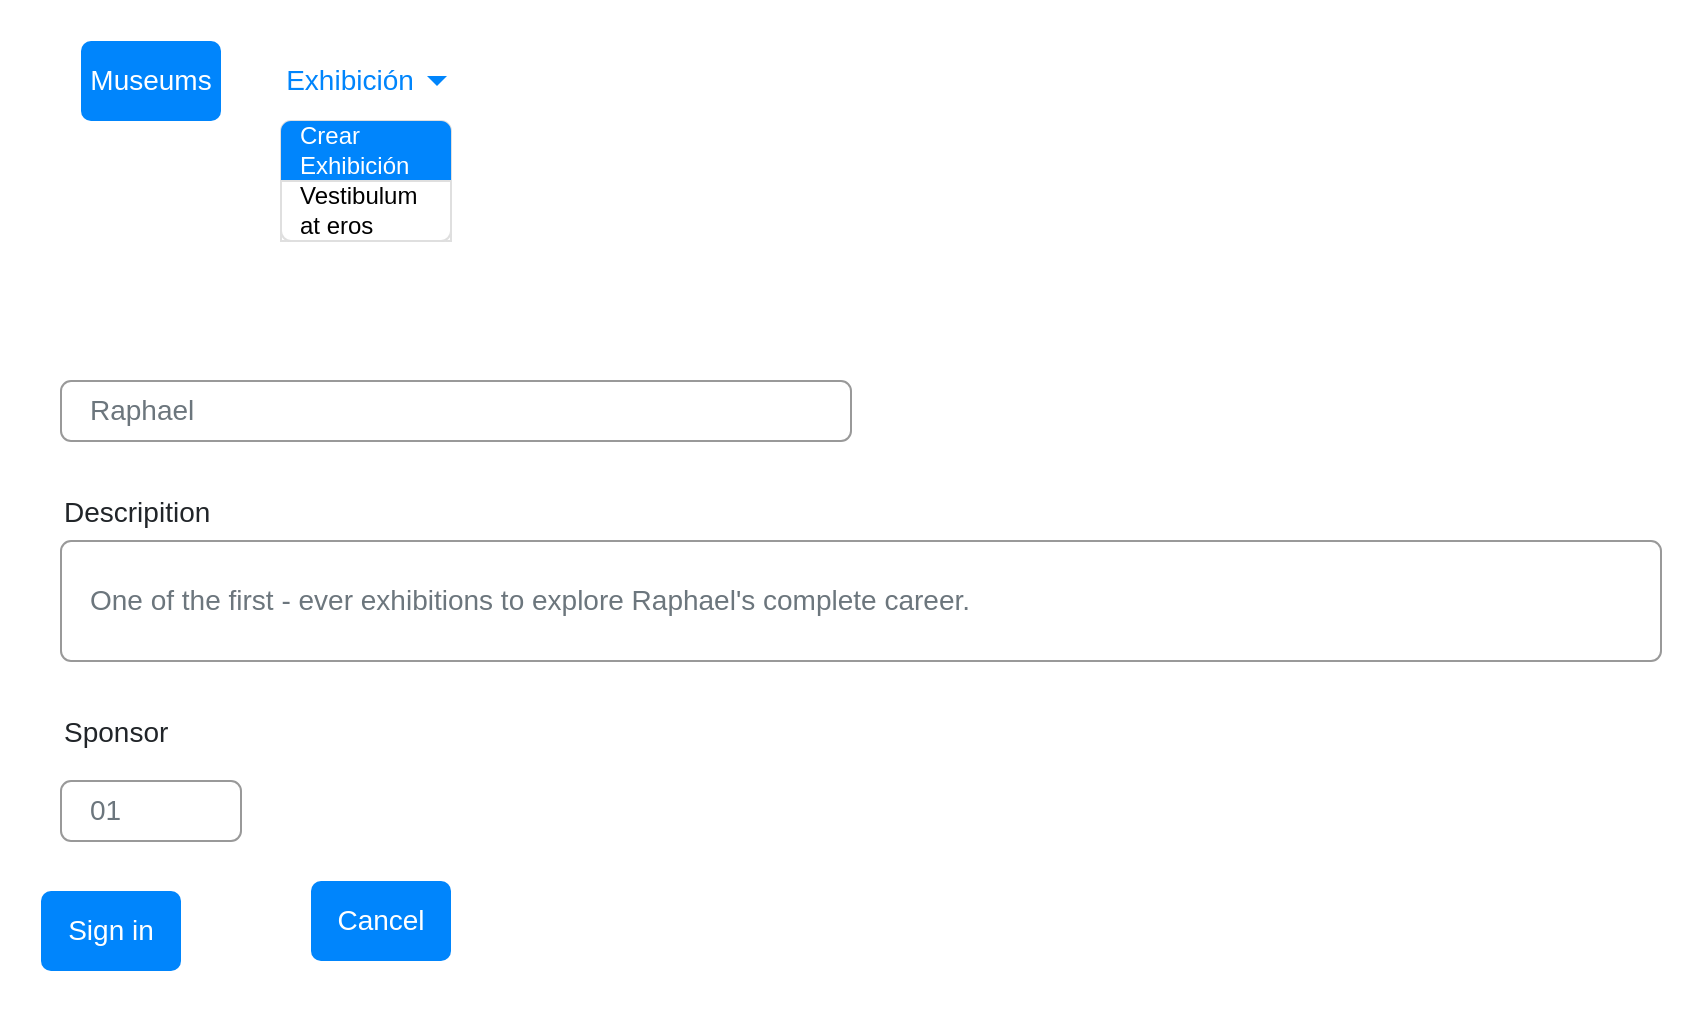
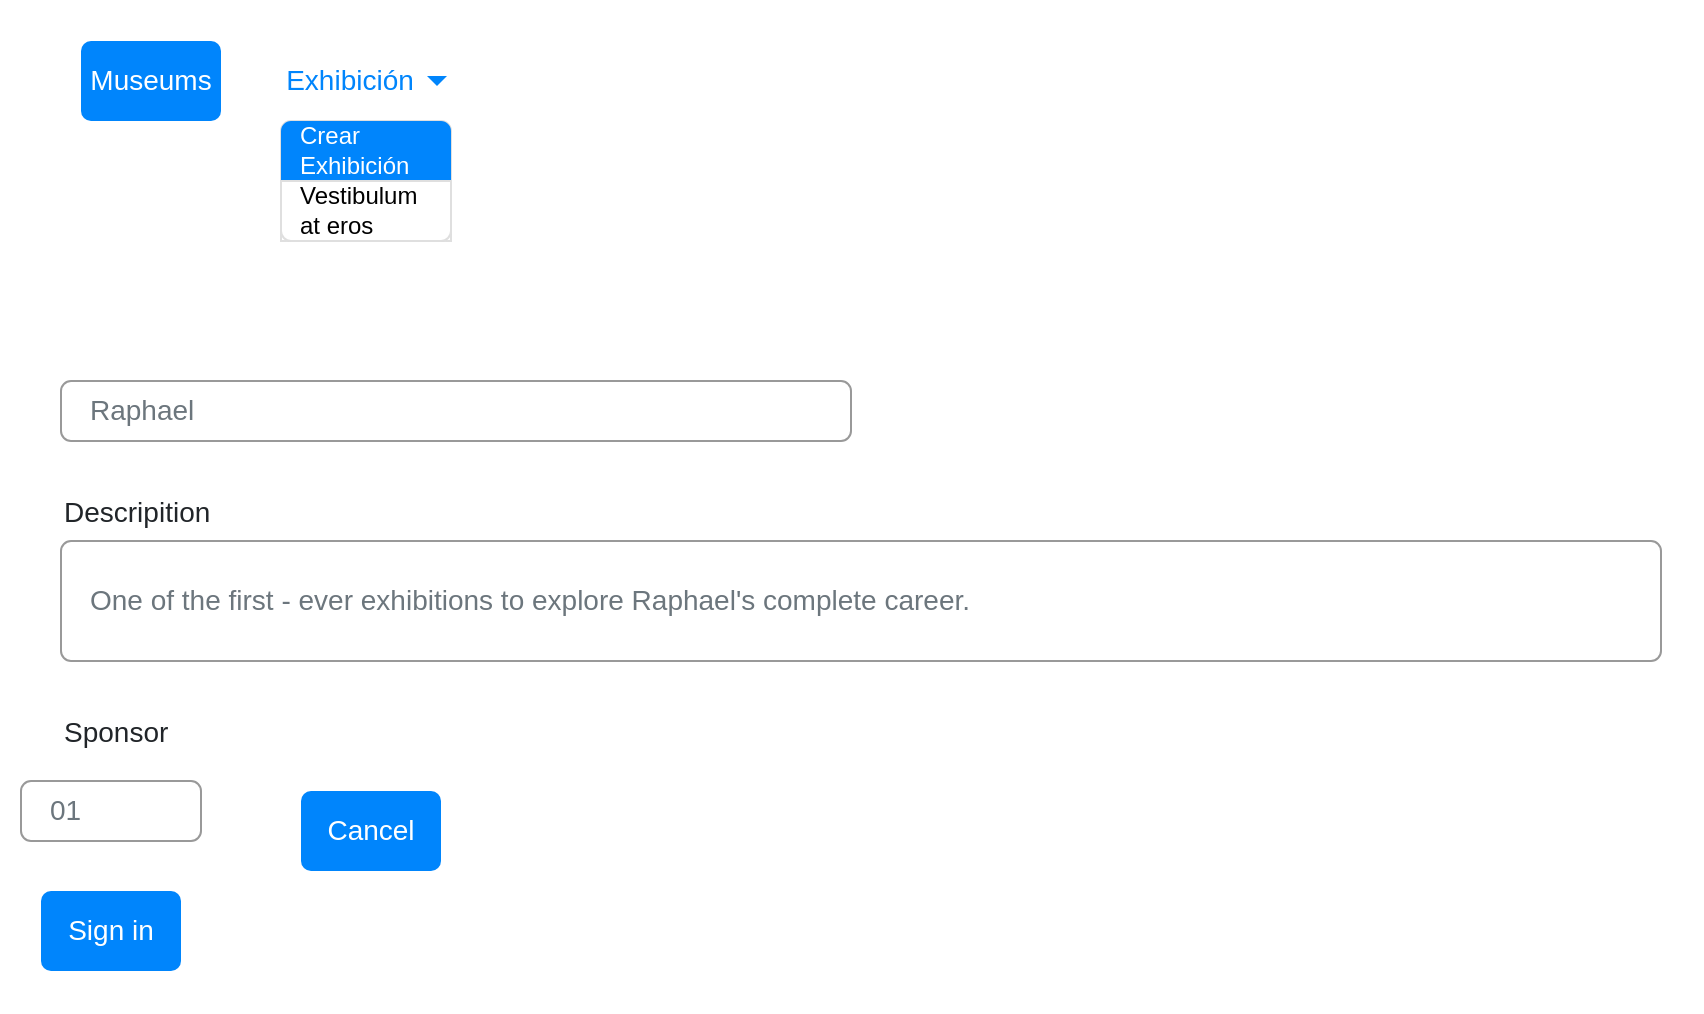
(151, 811) -> (111, 811)
(381, 921) -> (371, 831)
